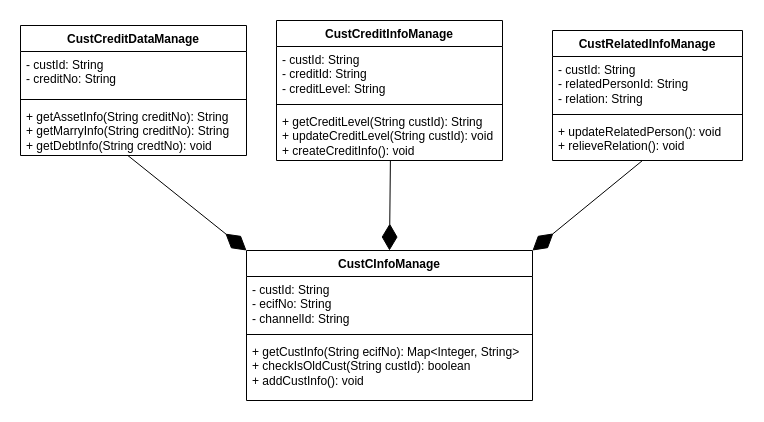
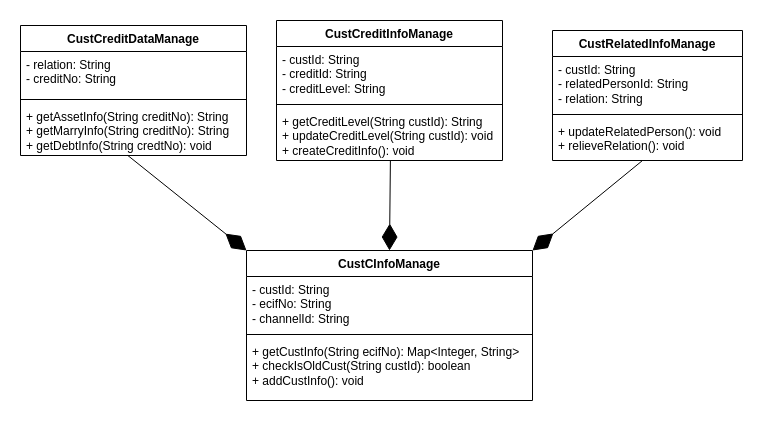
(79, 73) -> (79, 73)
